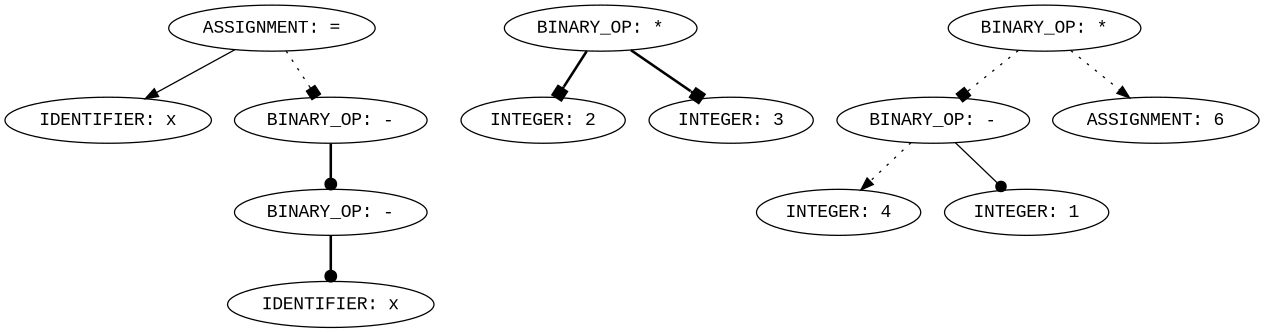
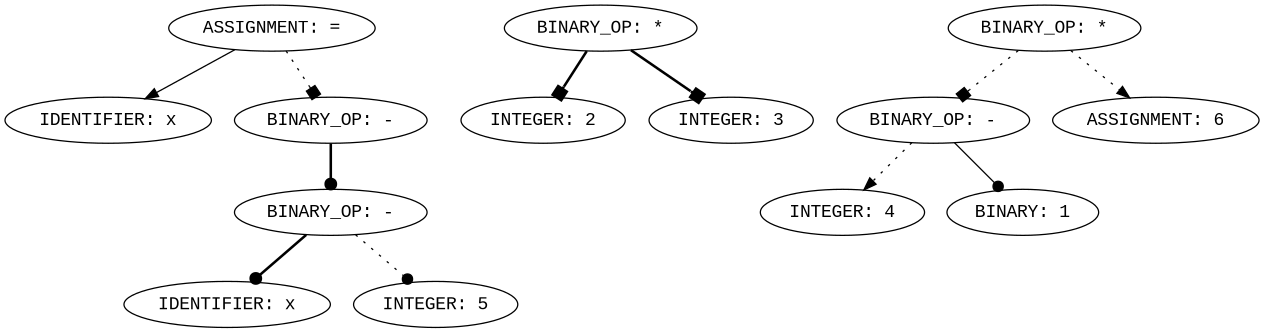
(1027, 212) -> (1023, 212)
none -> (436, 304)
